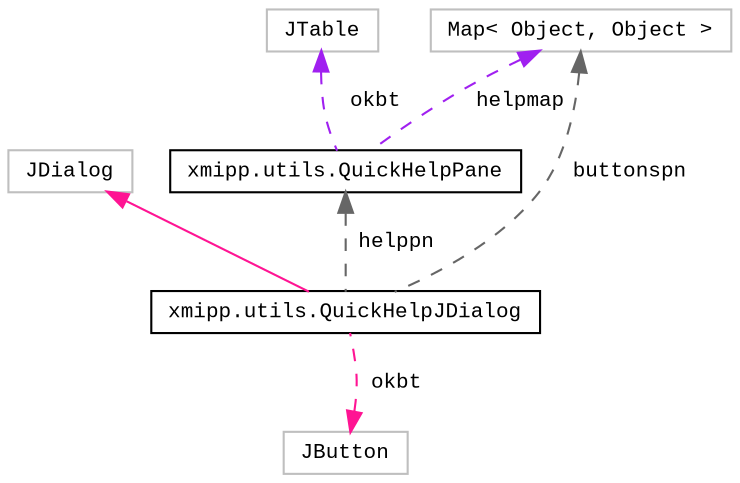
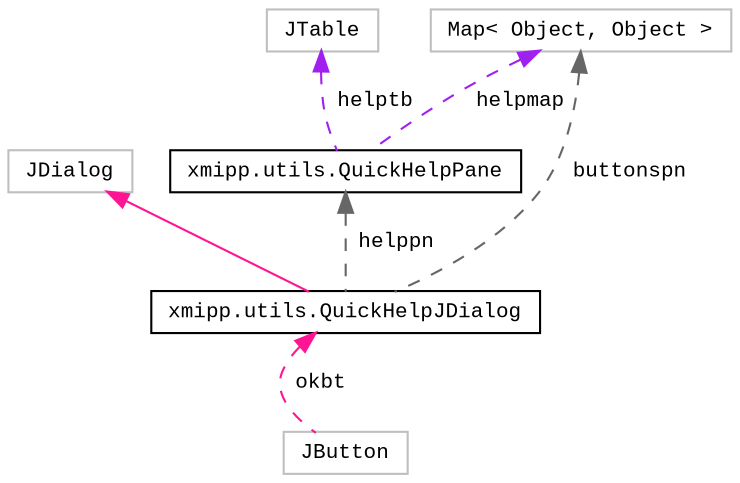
(370, 101) -> (370, 101)
(356, 372) -> (282, 393)
